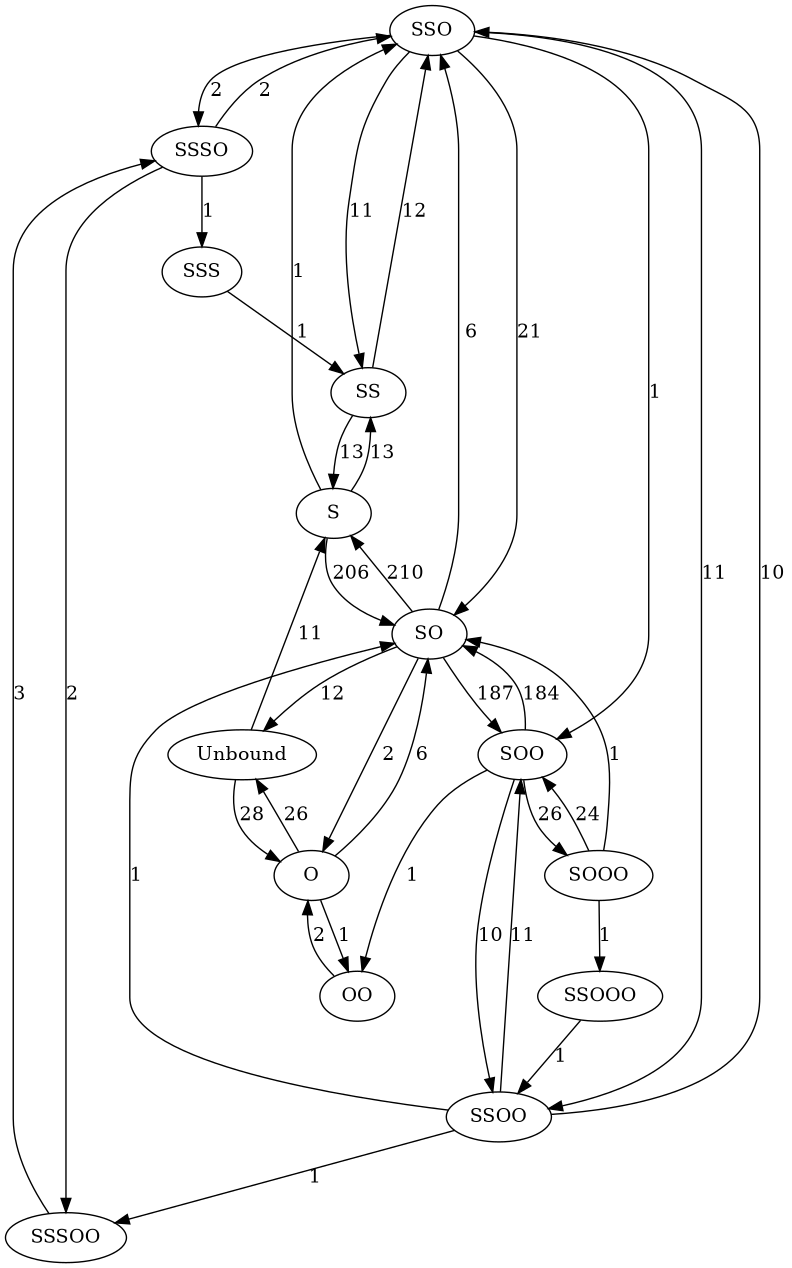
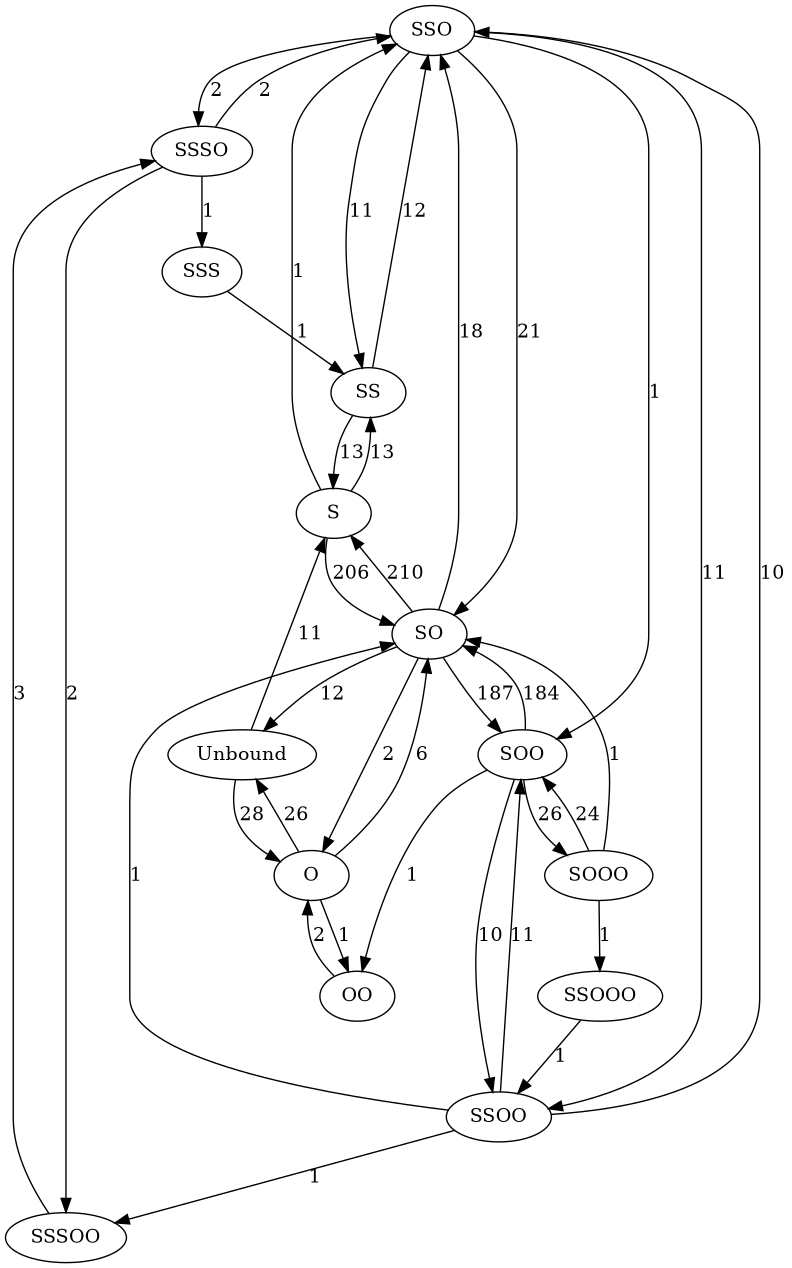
(472, 332) -> (472, 332)
